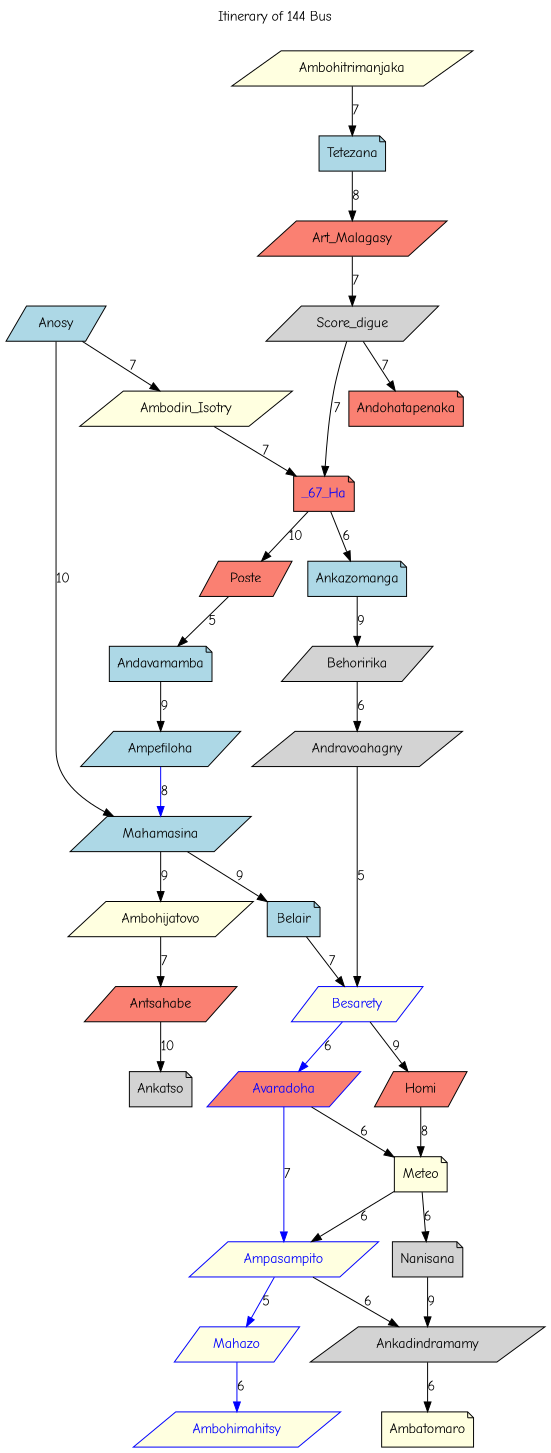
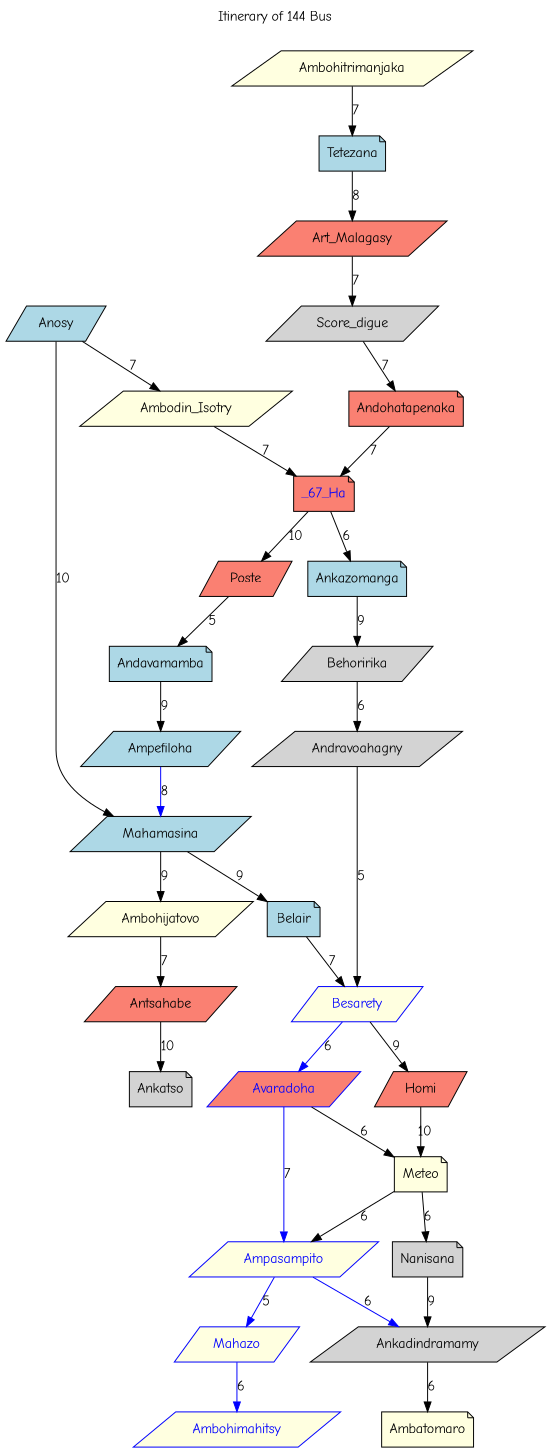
(332, 403) -> (369, 448)
(425, 1132) -> (425, 1132)
(351, 1299) -> (351, 1299)
